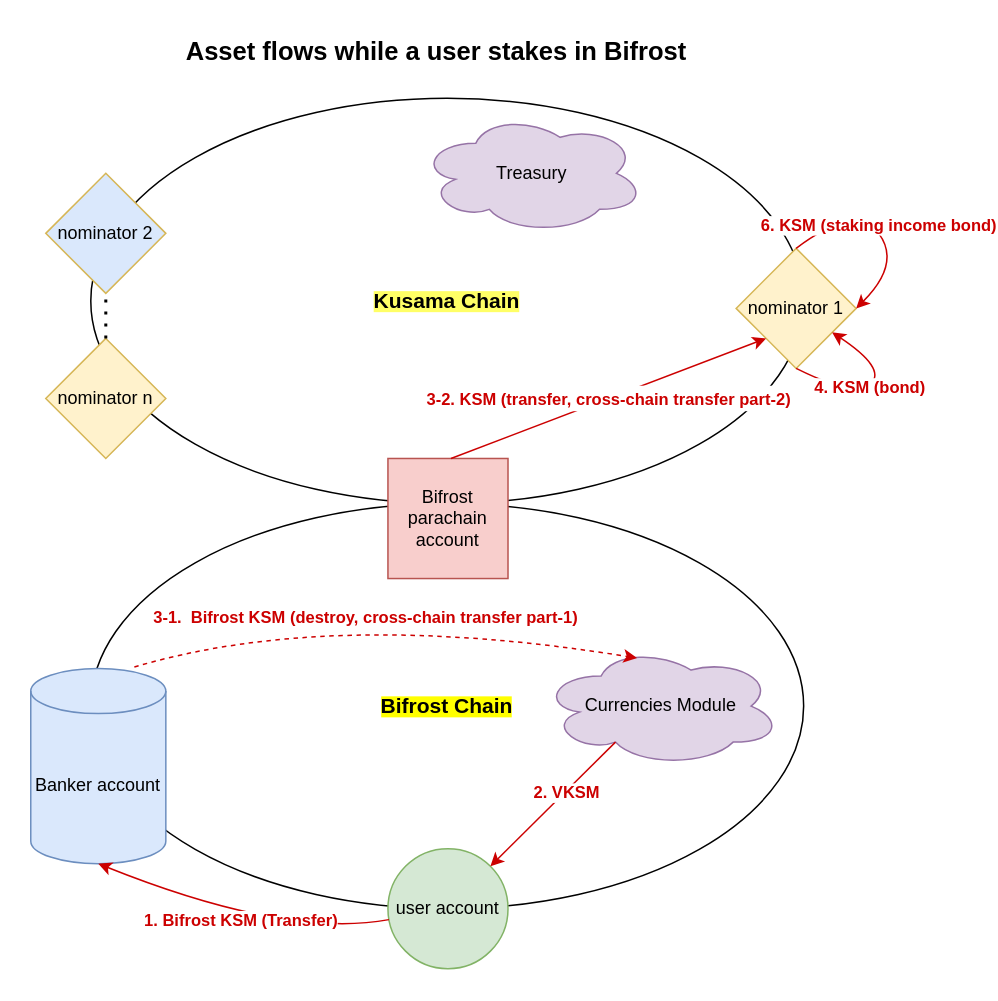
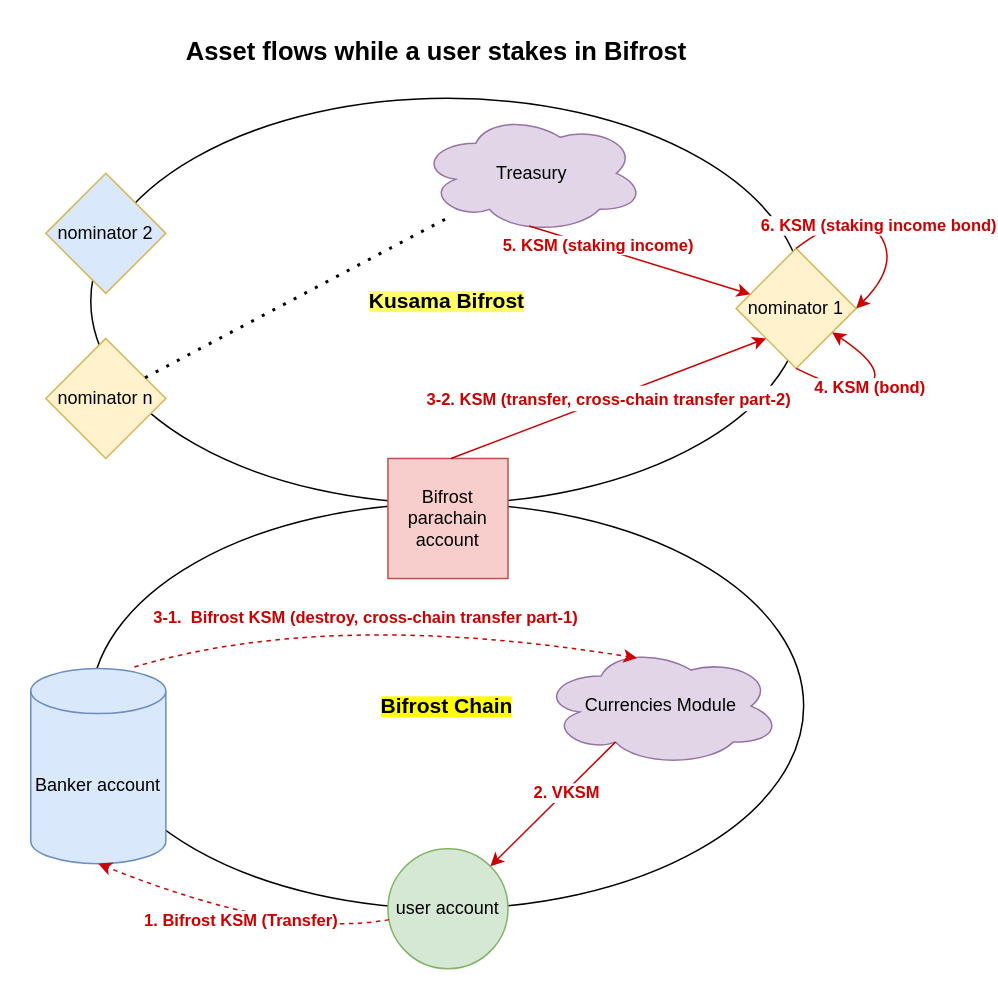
none -> (634, 258)
(447, 301) -> (447, 301)
(106, 316) -> (296, 298)
(175, 891) -> (175, 891)
